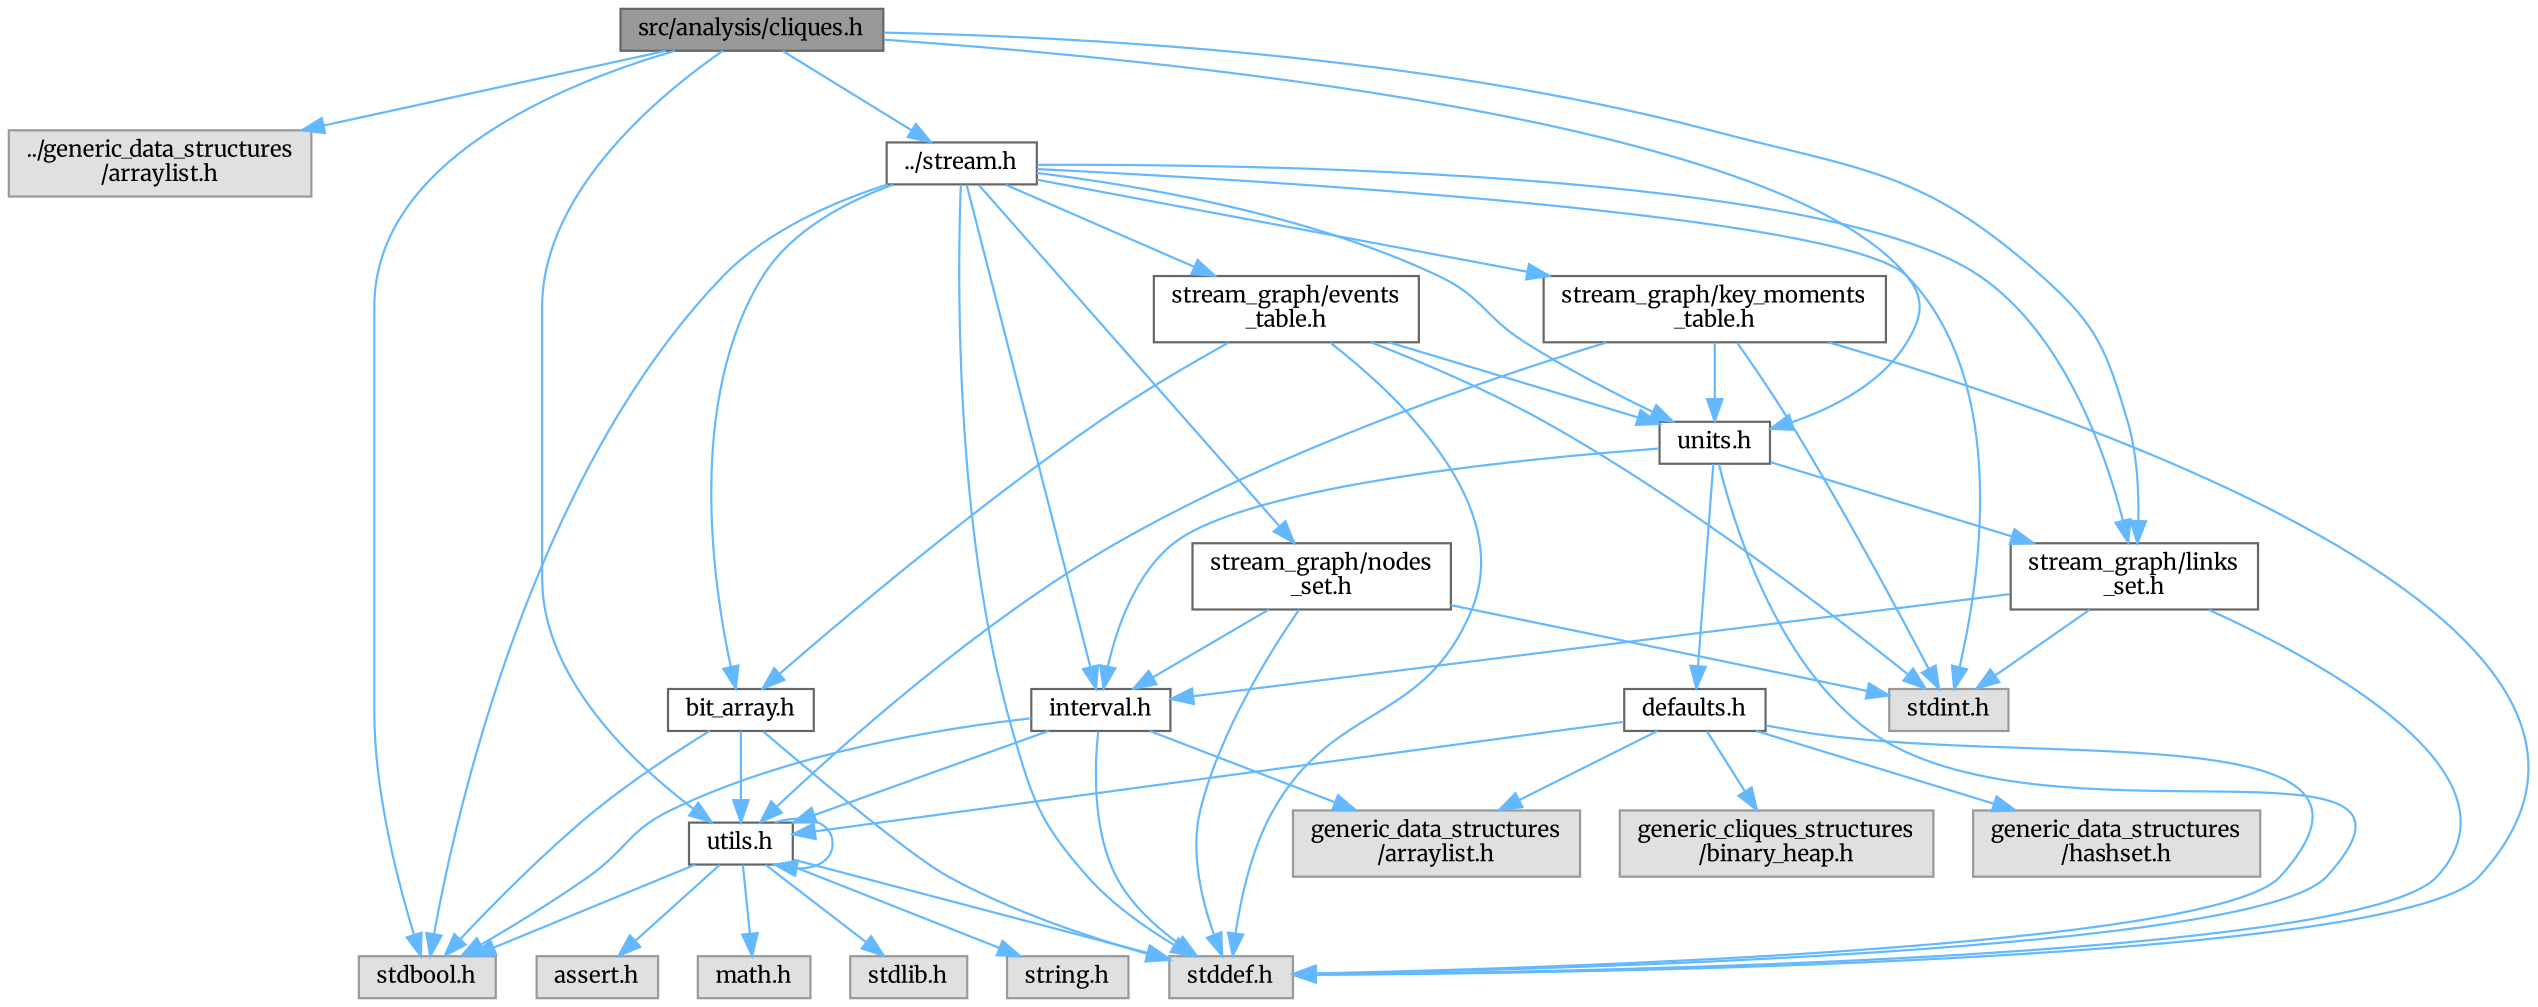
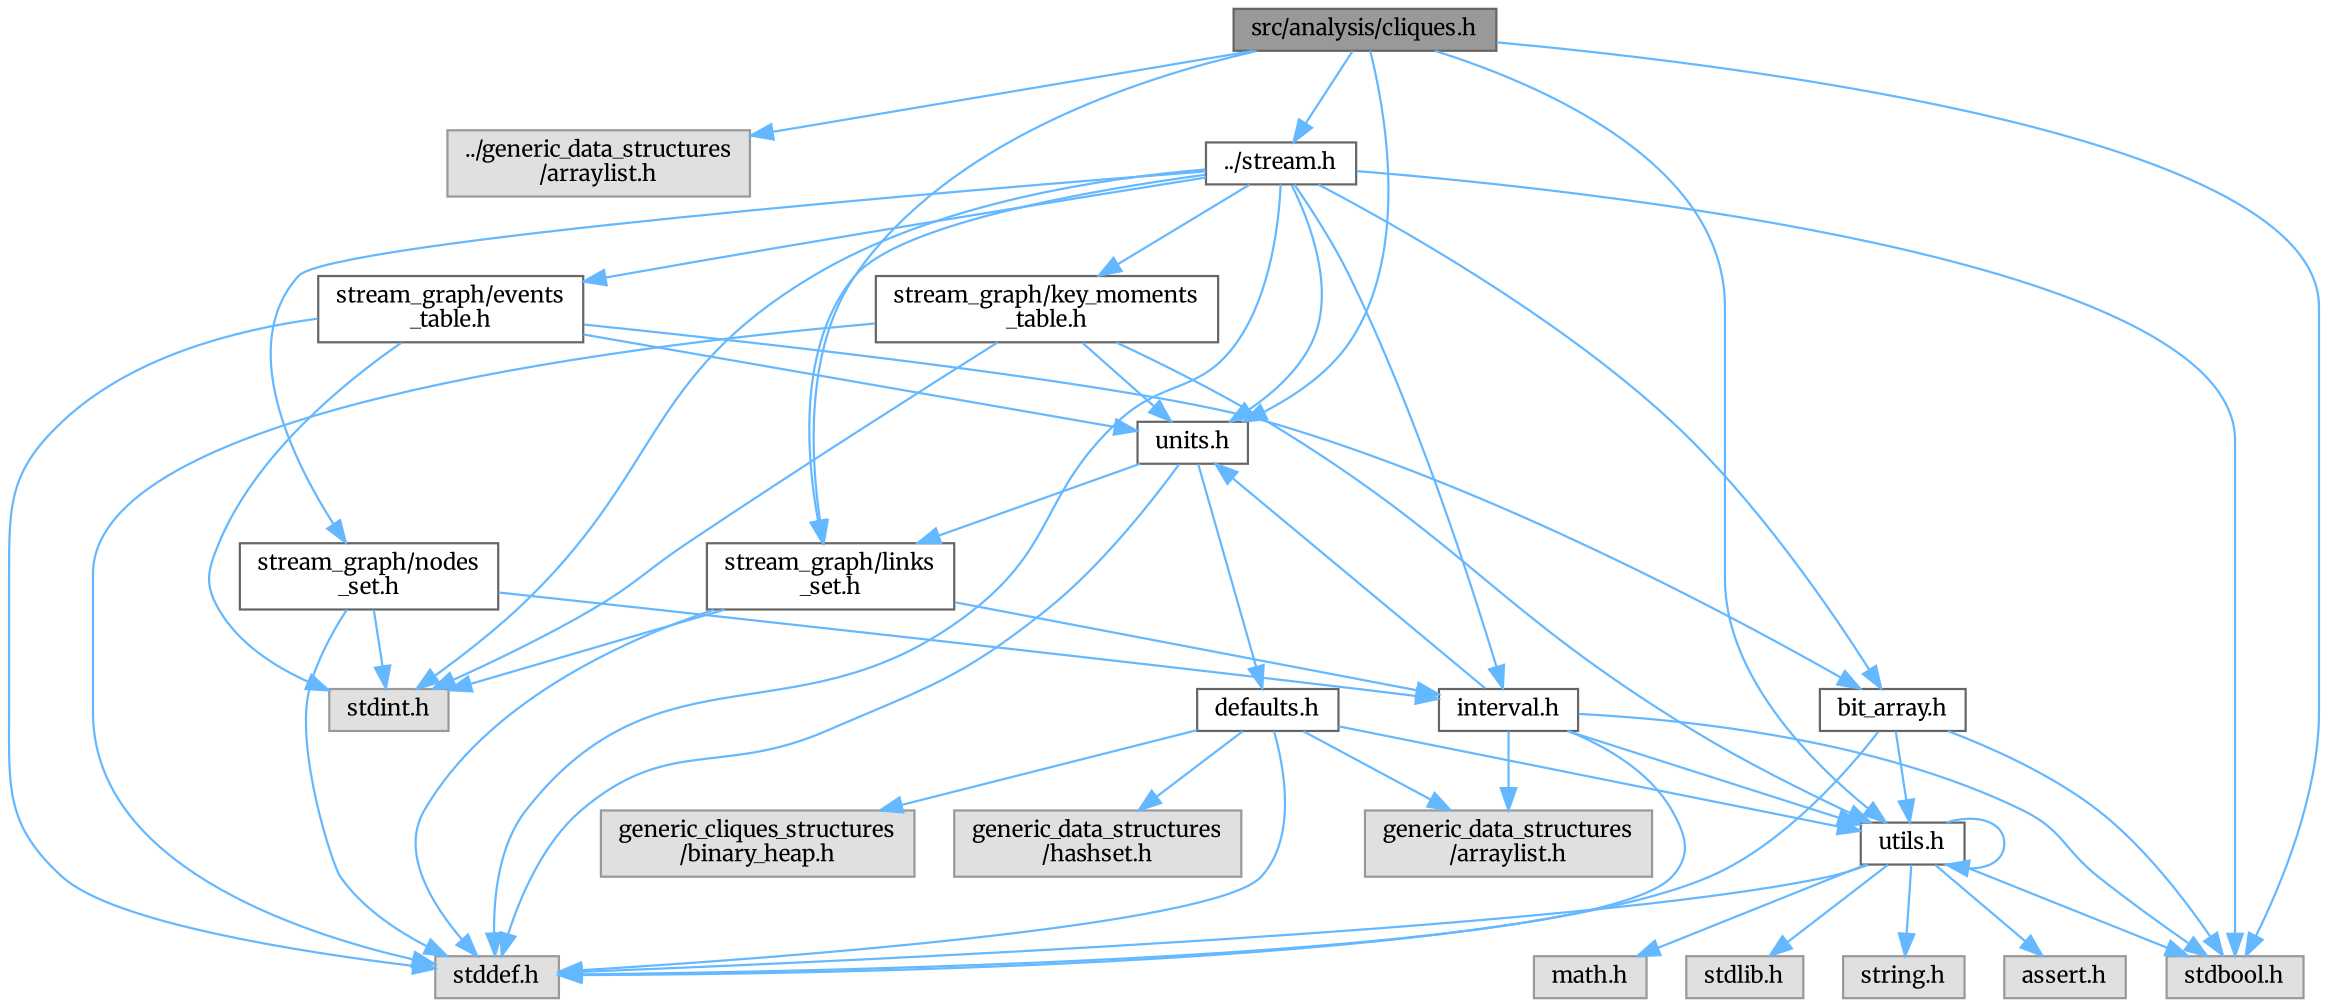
(1342, 487) -> (1359, 584)
